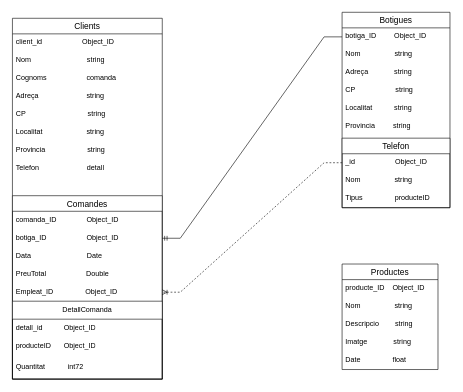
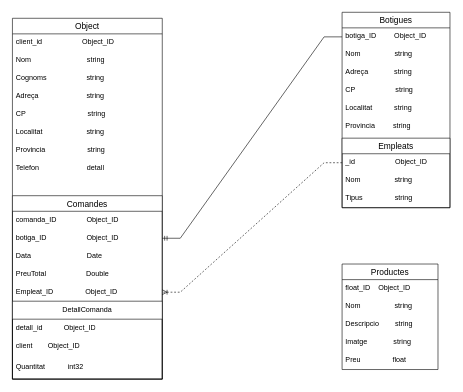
(87, 27) -> (87, 27)
(75, 78) -> (72, 78)
(396, 147) -> (396, 147)
(407, 198) -> (398, 198)
(392, 288) -> (385, 288)
(56, 347) -> (46, 347)
(395, 360) -> (395, 360)
(49, 368) -> (49, 368)
